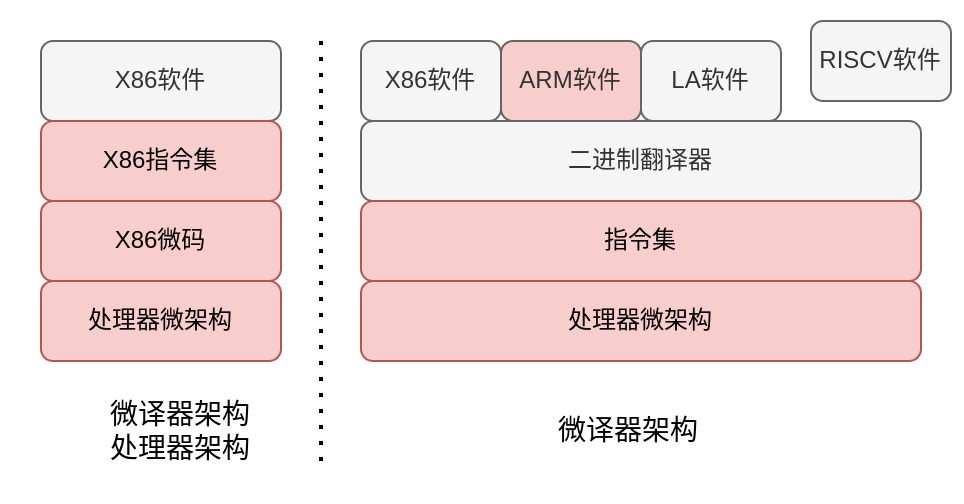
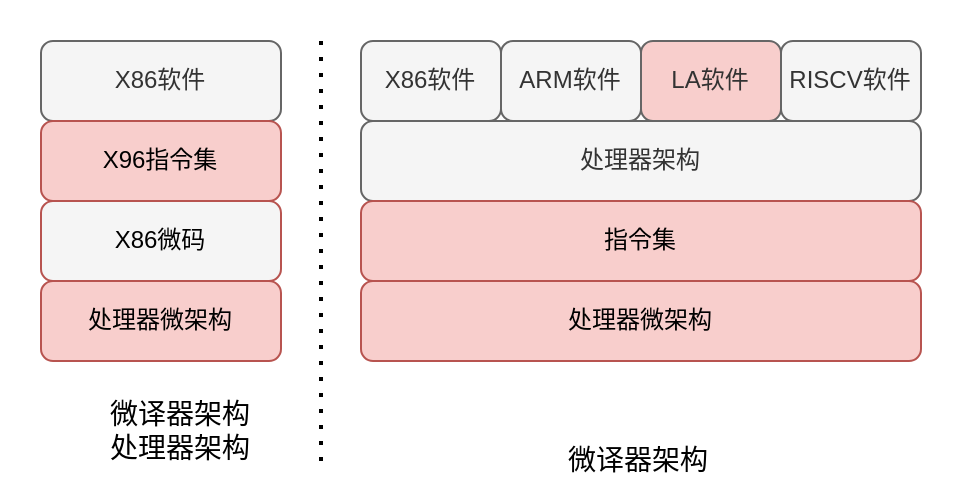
(881, 61) -> (851, 81)
(571, 81) -> (571, 81)
(711, 81) -> (711, 81)
(161, 161) -> (161, 161)
(641, 161) -> (641, 161)
(161, 241) -> (161, 241)
(629, 431) -> (639, 461)
